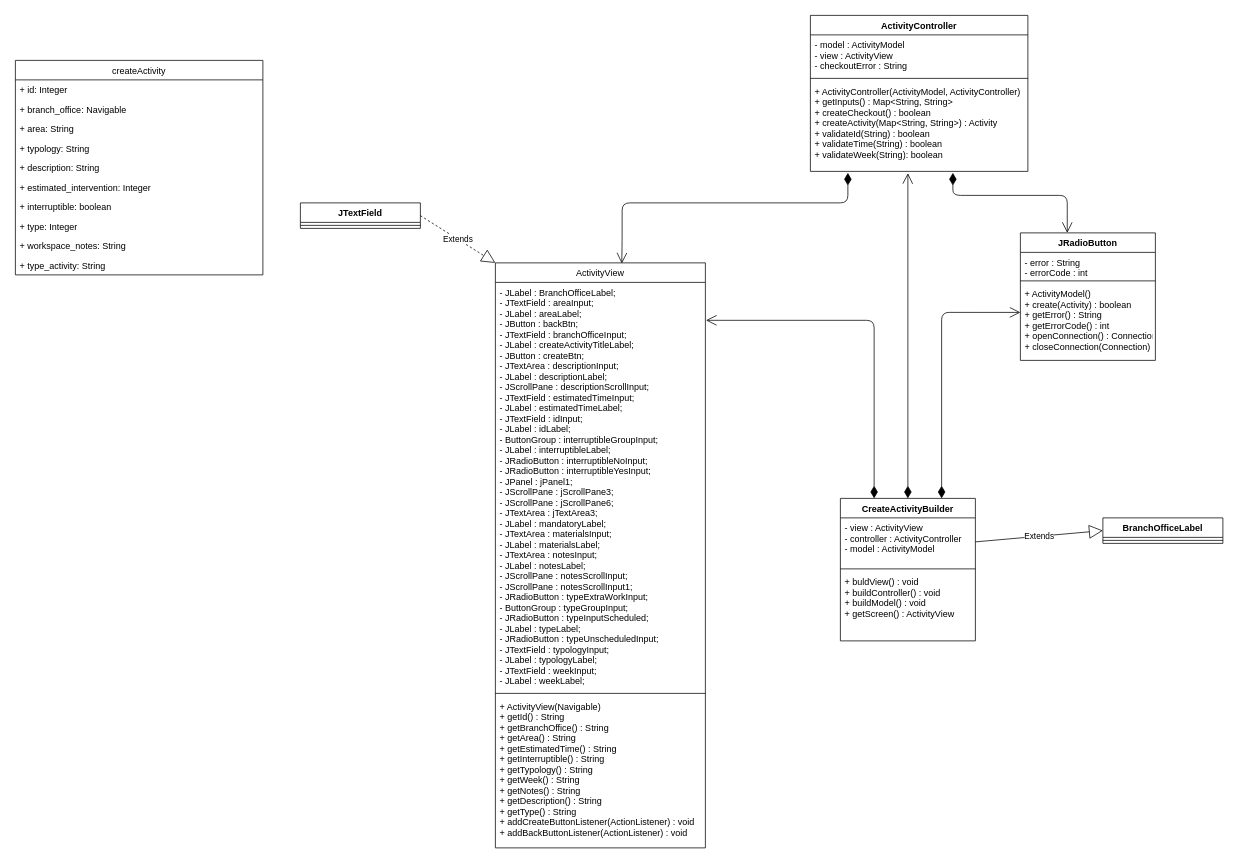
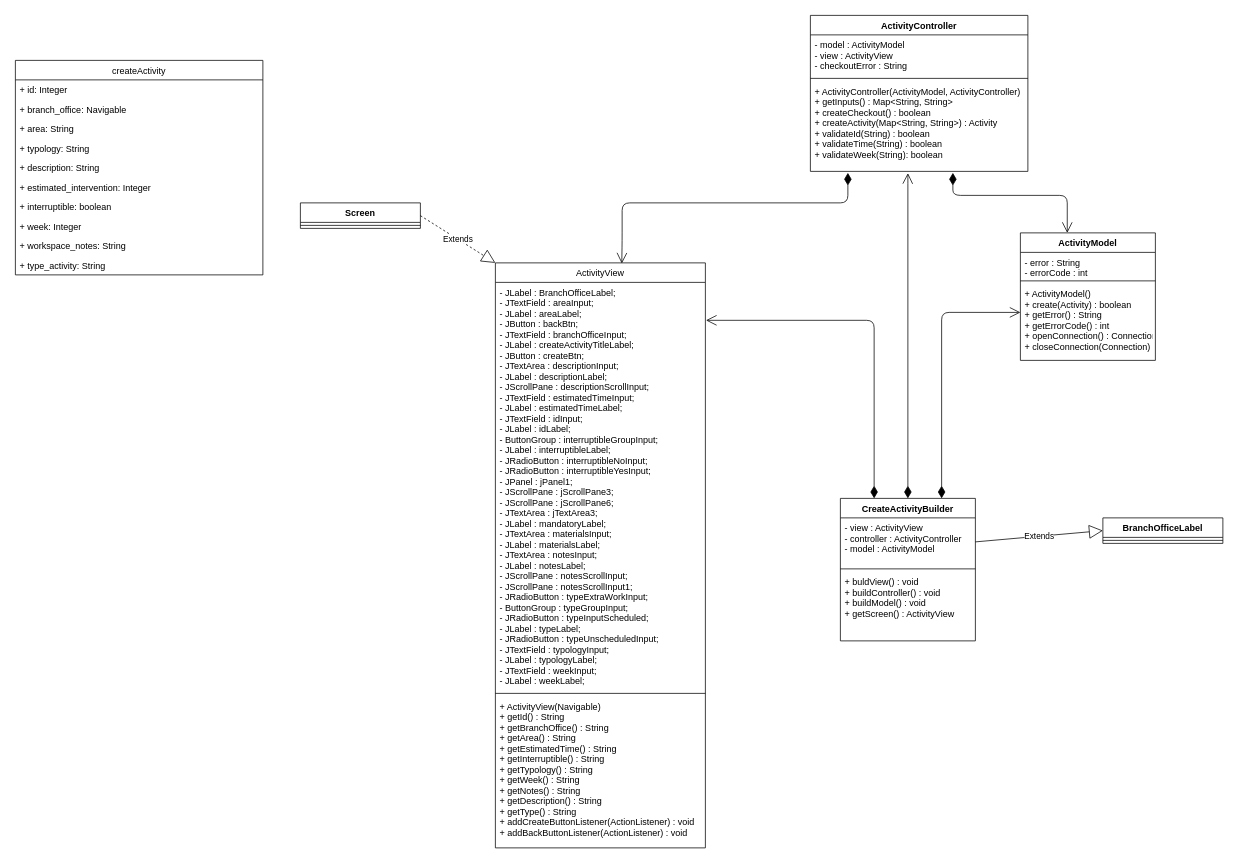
(360, 213) -> (360, 213)
(54, 227) -> (54, 227)
(1088, 243) -> (1088, 243)
